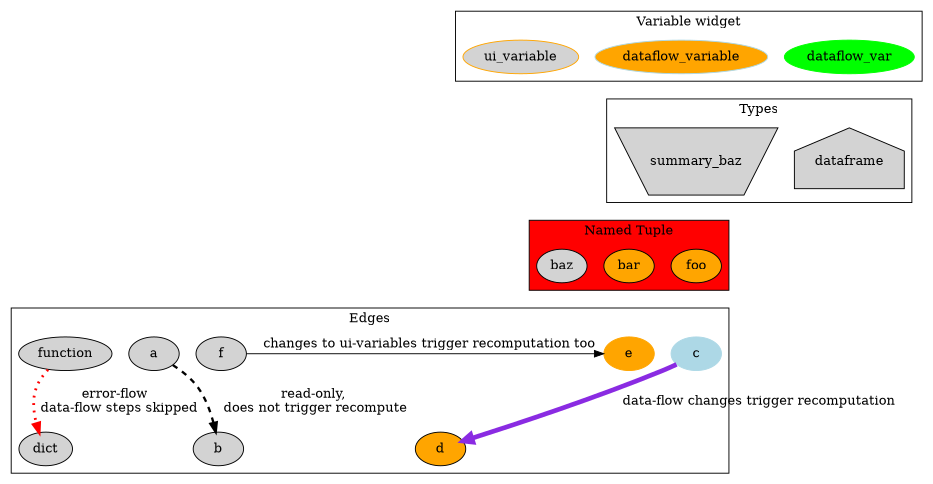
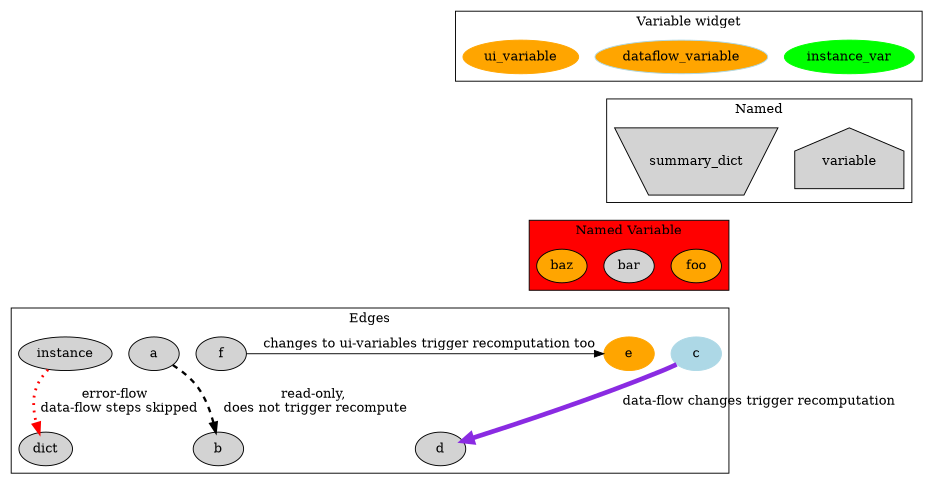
(521, 57) -> (521, 57)
(849, 57) -> (849, 57)
(759, 110) -> (759, 110)
(696, 161) -> (696, 161)
(849, 161) -> (849, 161)
(629, 231) -> (629, 231)
(562, 266) -> (562, 266)
(629, 266) -> (629, 266)
(65, 354) -> (65, 354)
(441, 449) -> (441, 449)
